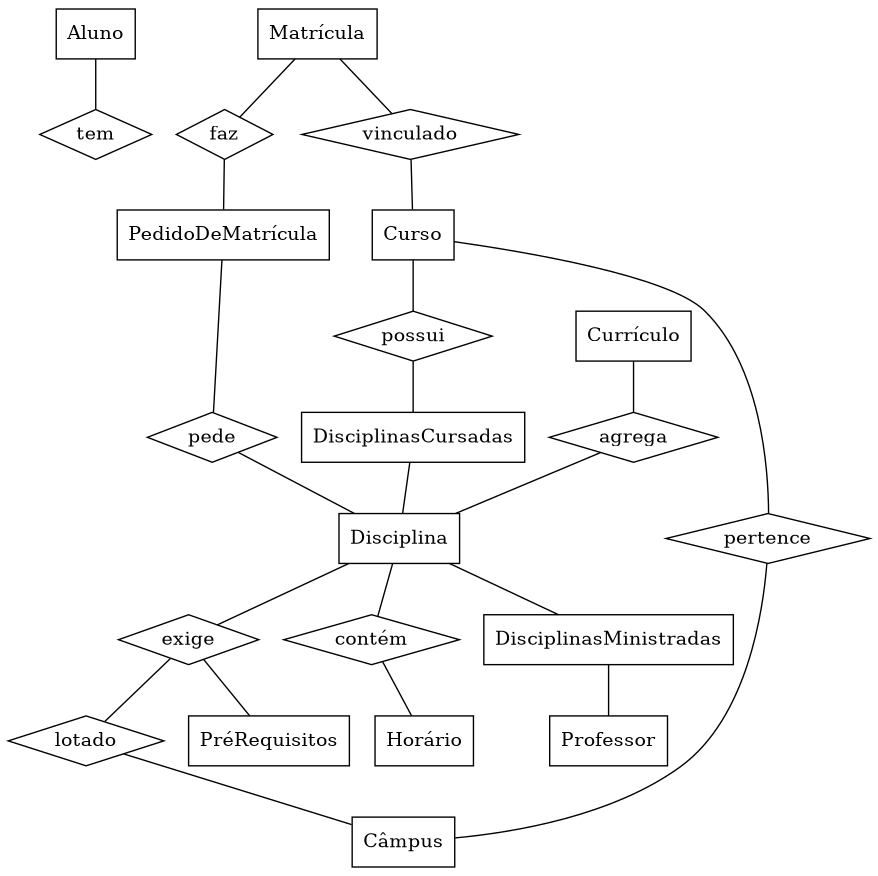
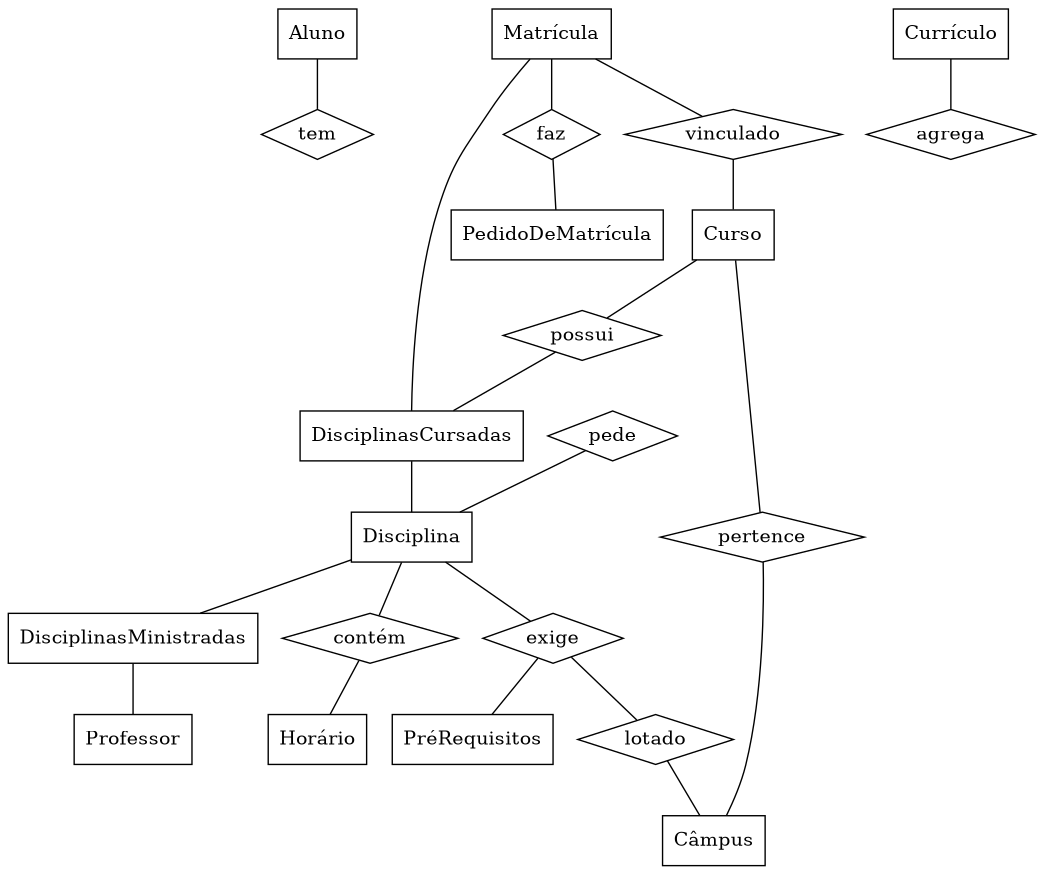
none -> (435, 222)
(218, 336) -> none
(528, 483) -> none
